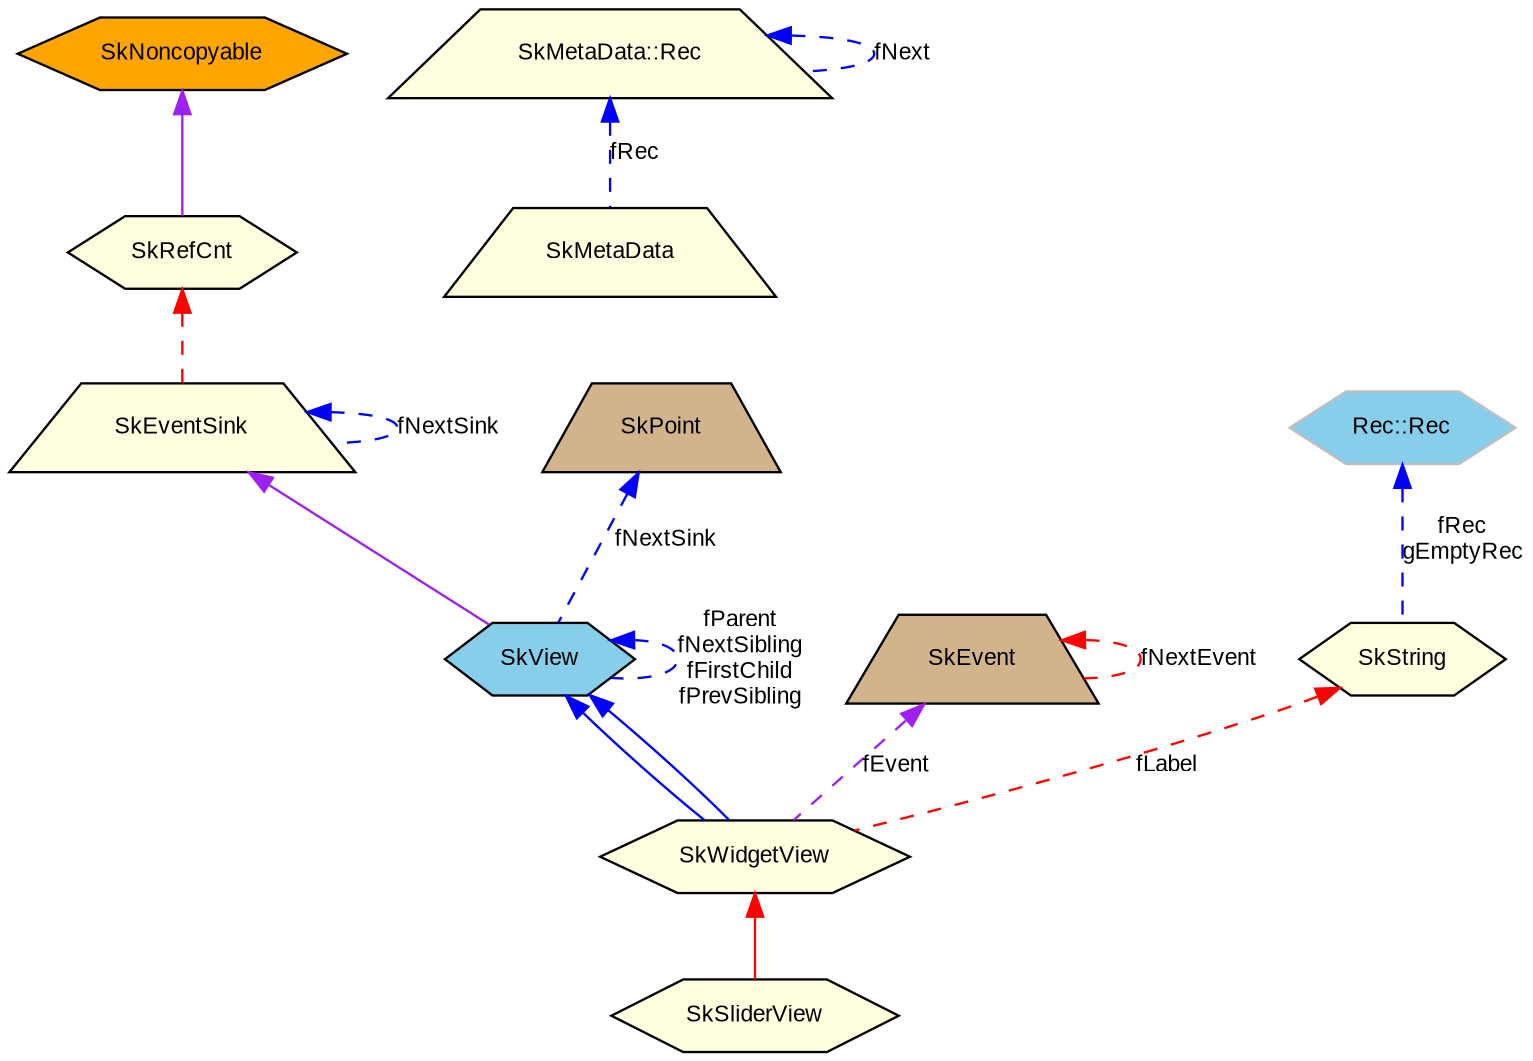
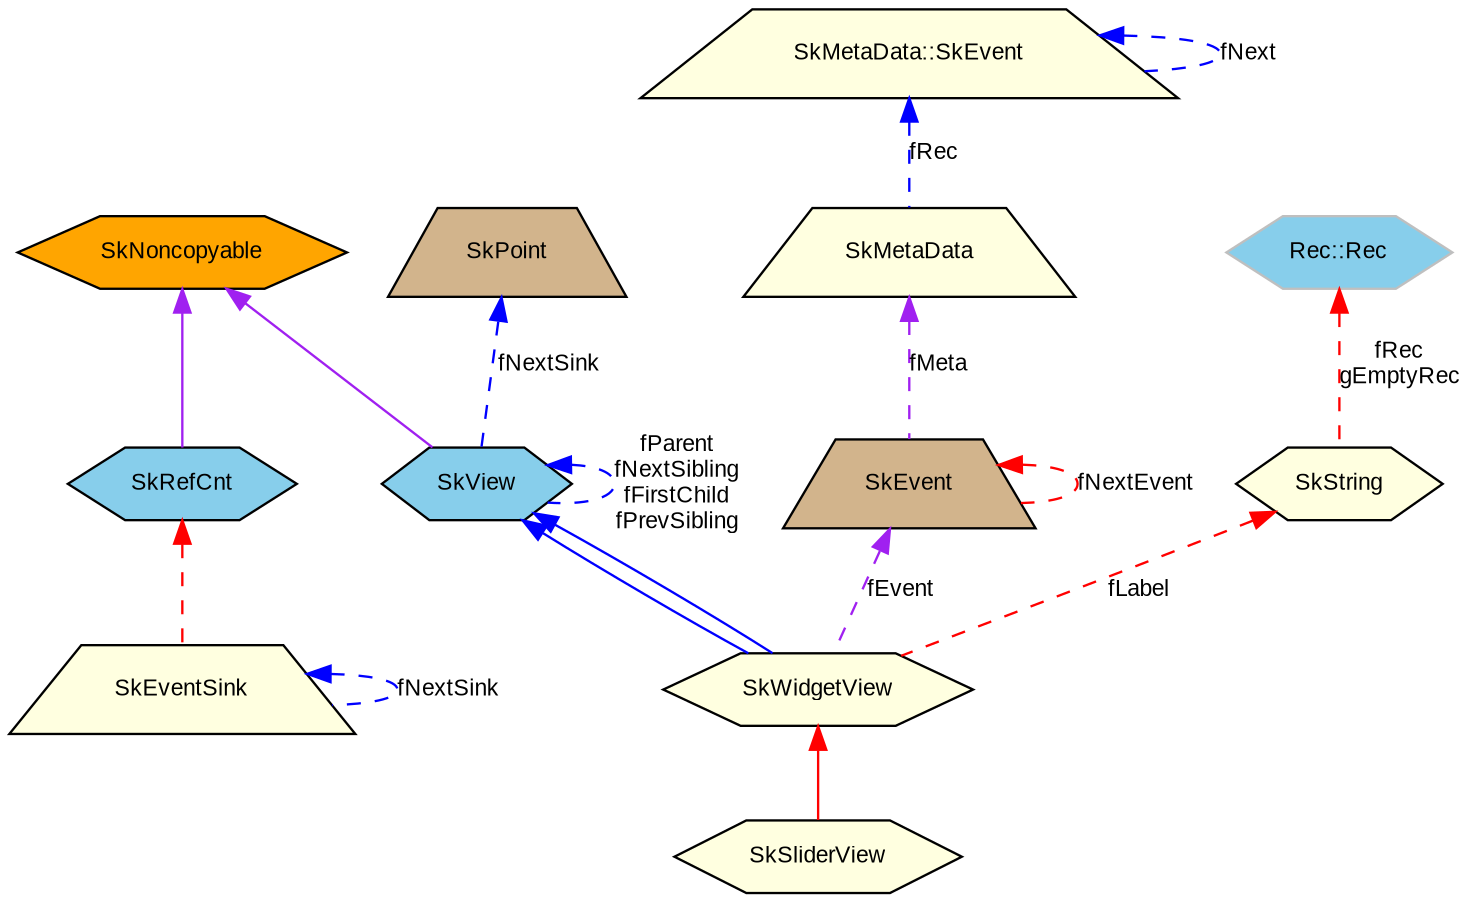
(610, 54) -> (909, 54)
(182, 252) -> (182, 484)
none -> (909, 380)
(379, 555) -> (339, 375)
(1403, 556) -> (1339, 380)
